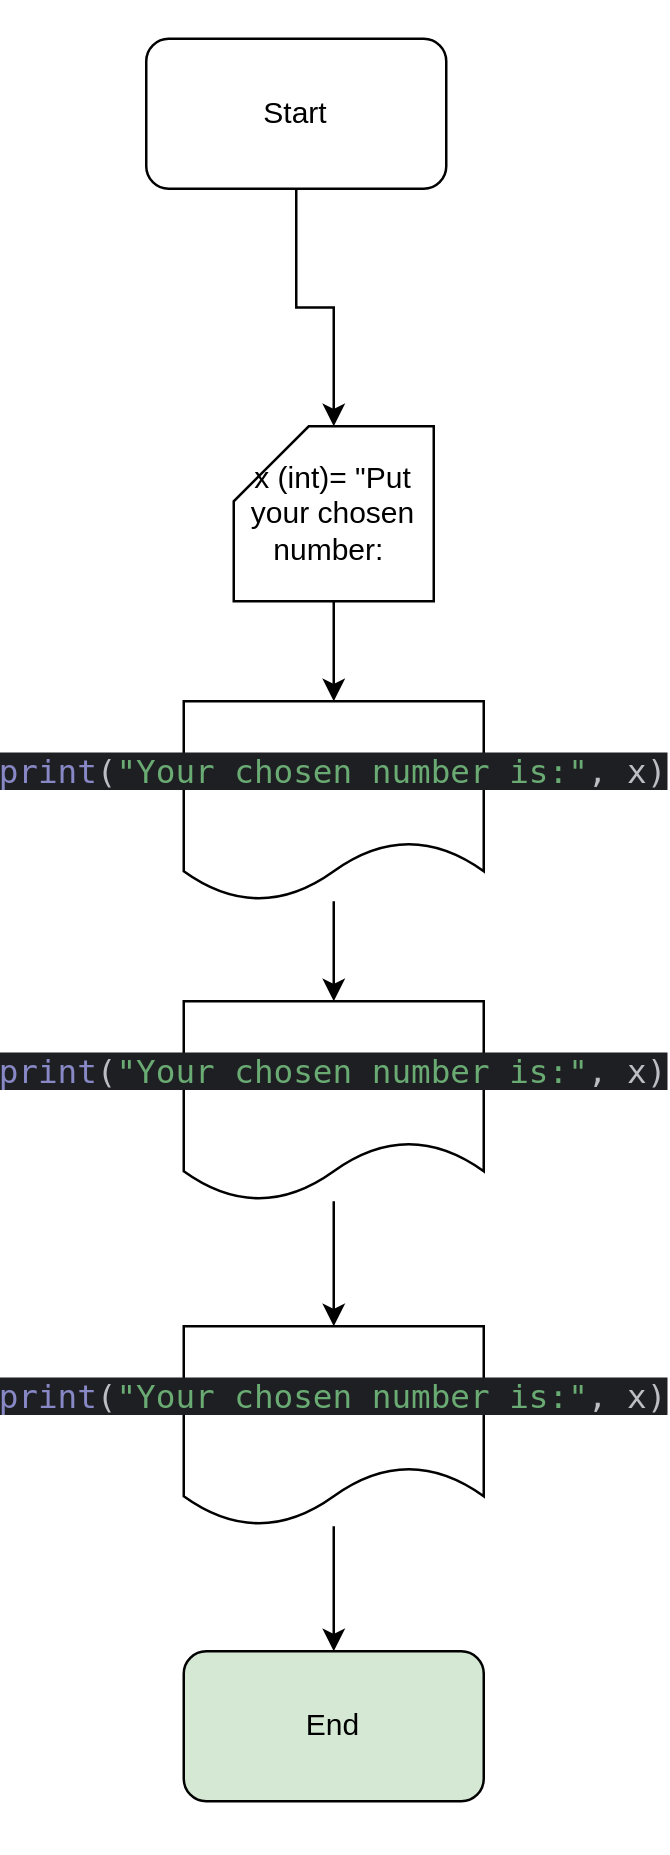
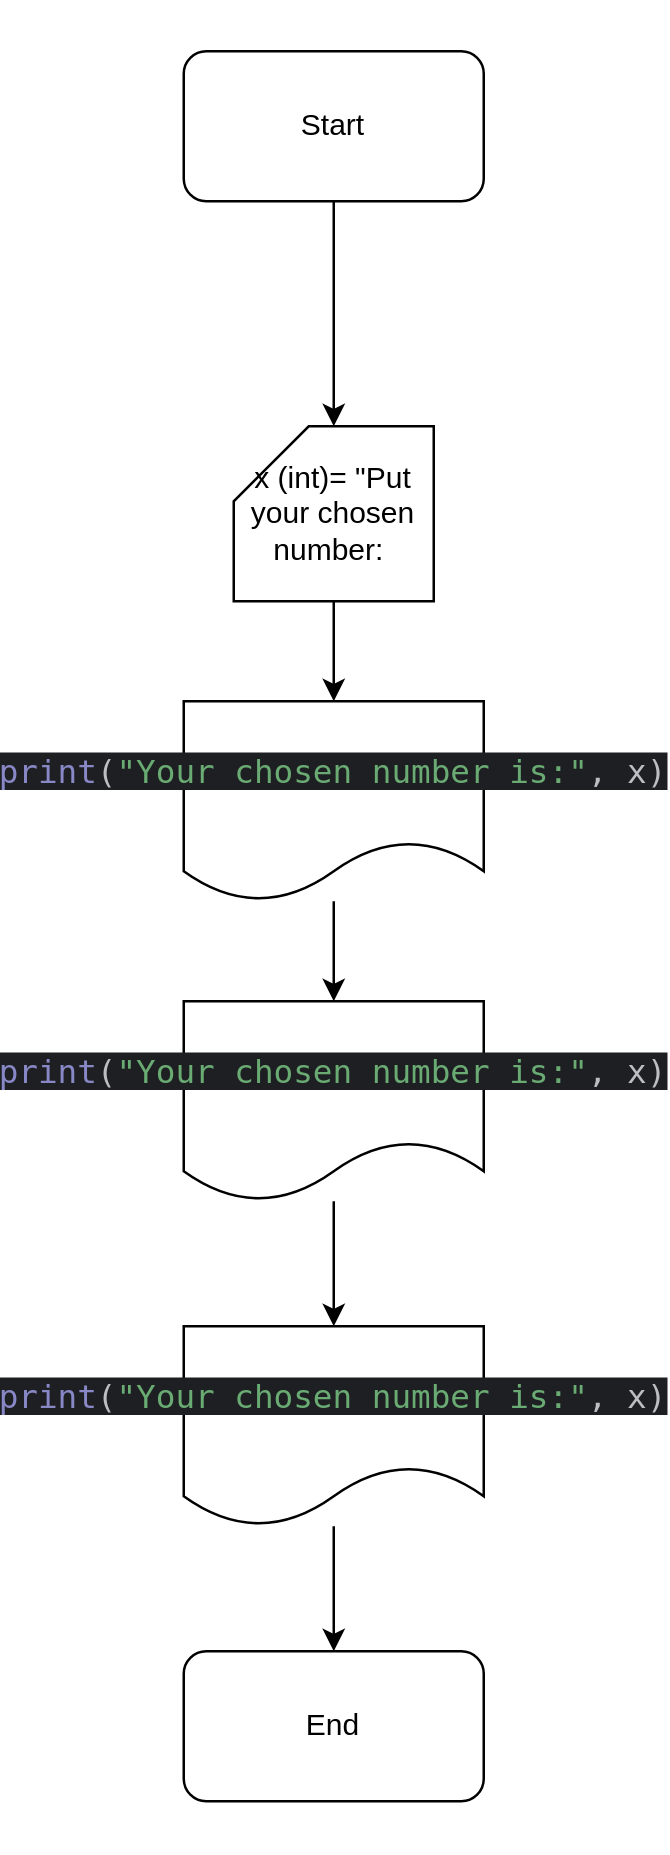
(296, 114) -> (334, 126)
(334, 1726) -> (334, 1726)
